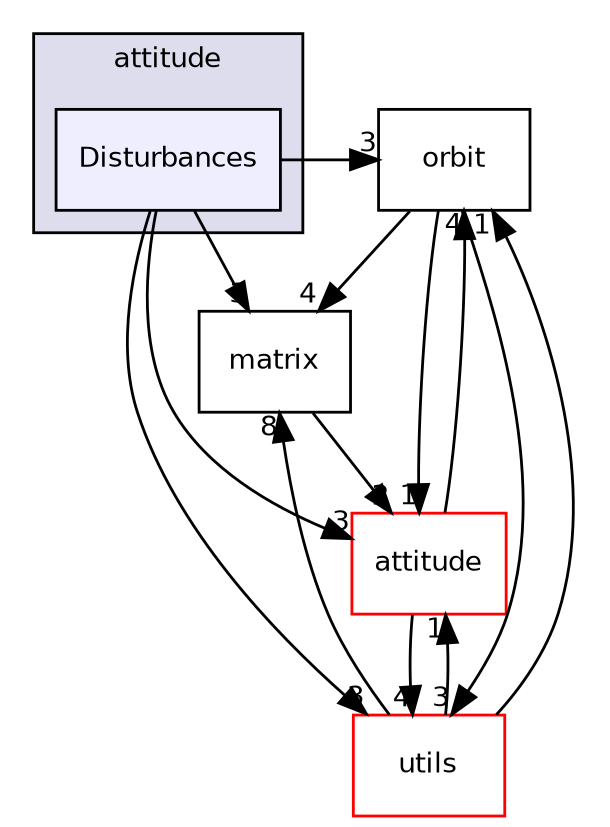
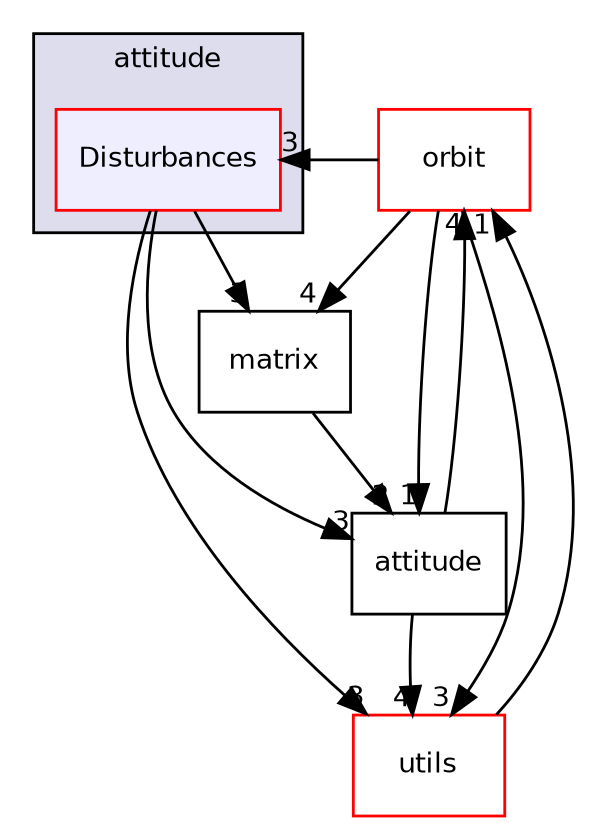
(168, 160) -> (168, 160)
(321, 160) -> (344, 160)
(454, 160) -> (454, 160)
(429, 564) -> (429, 564)
(317, 586) -> none
(448, 679) -> none
